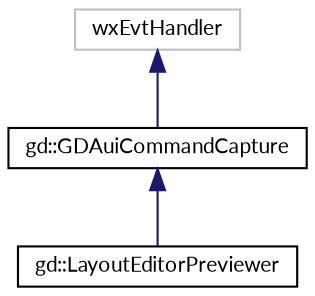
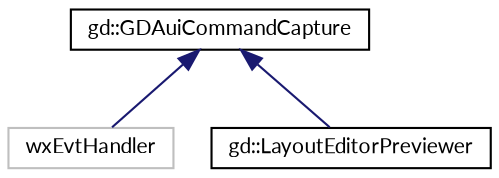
(158, 100) -> (148, 96)
